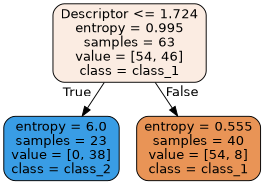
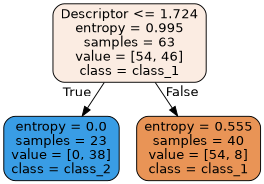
(61, 148) -> (61, 148)
